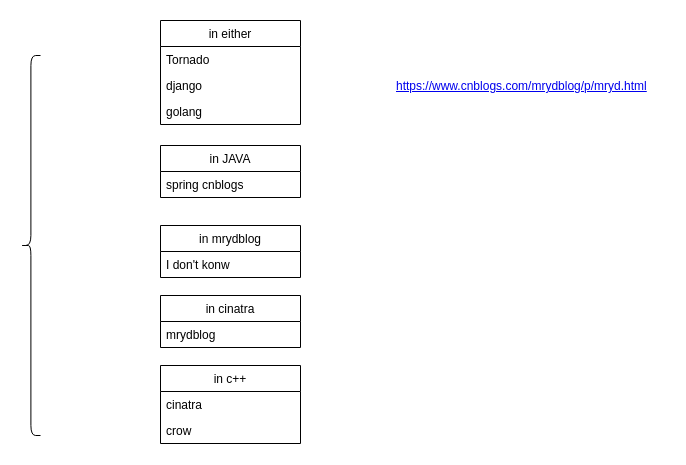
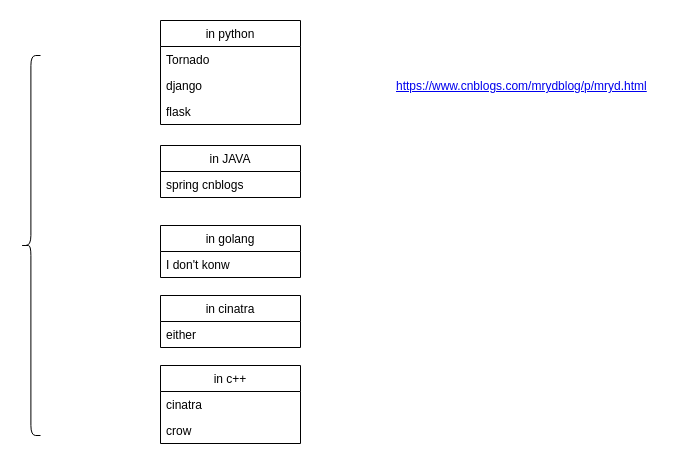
(230, 34) -> (230, 34)
(185, 112) -> (181, 112)
(230, 239) -> (230, 239)
(191, 335) -> (185, 335)
